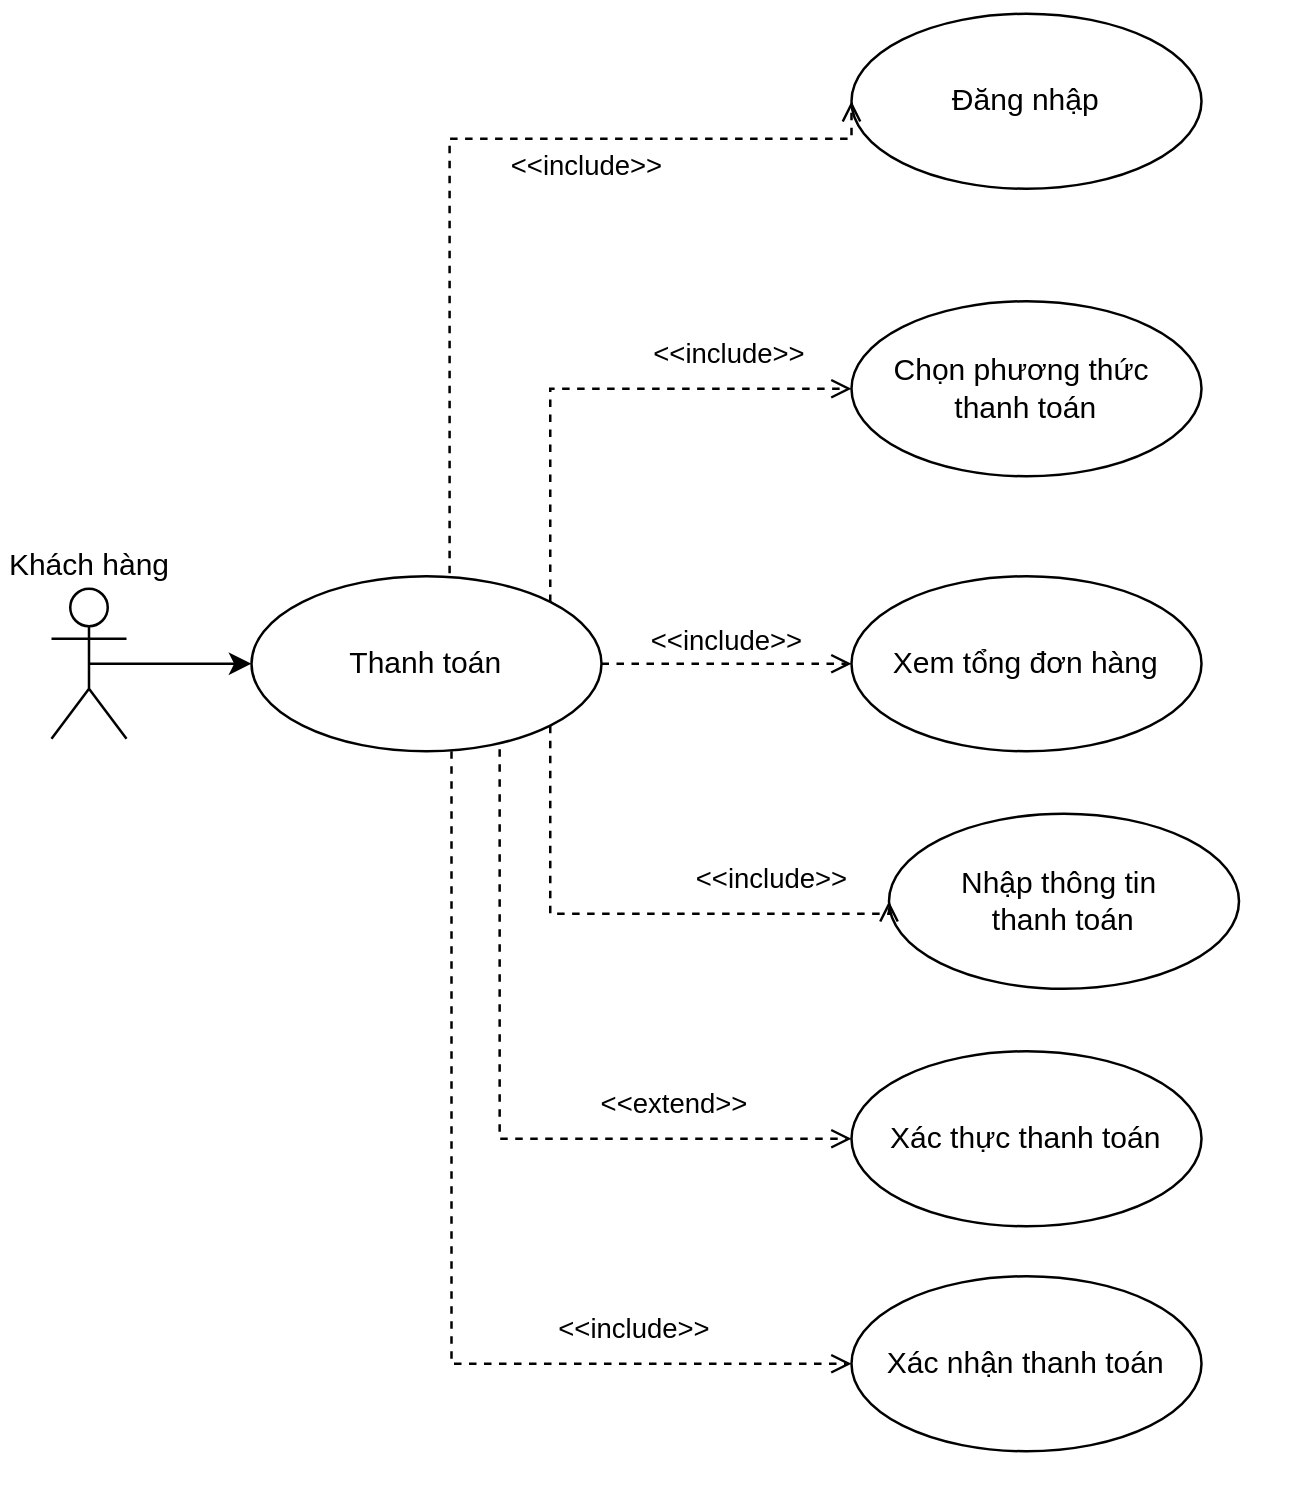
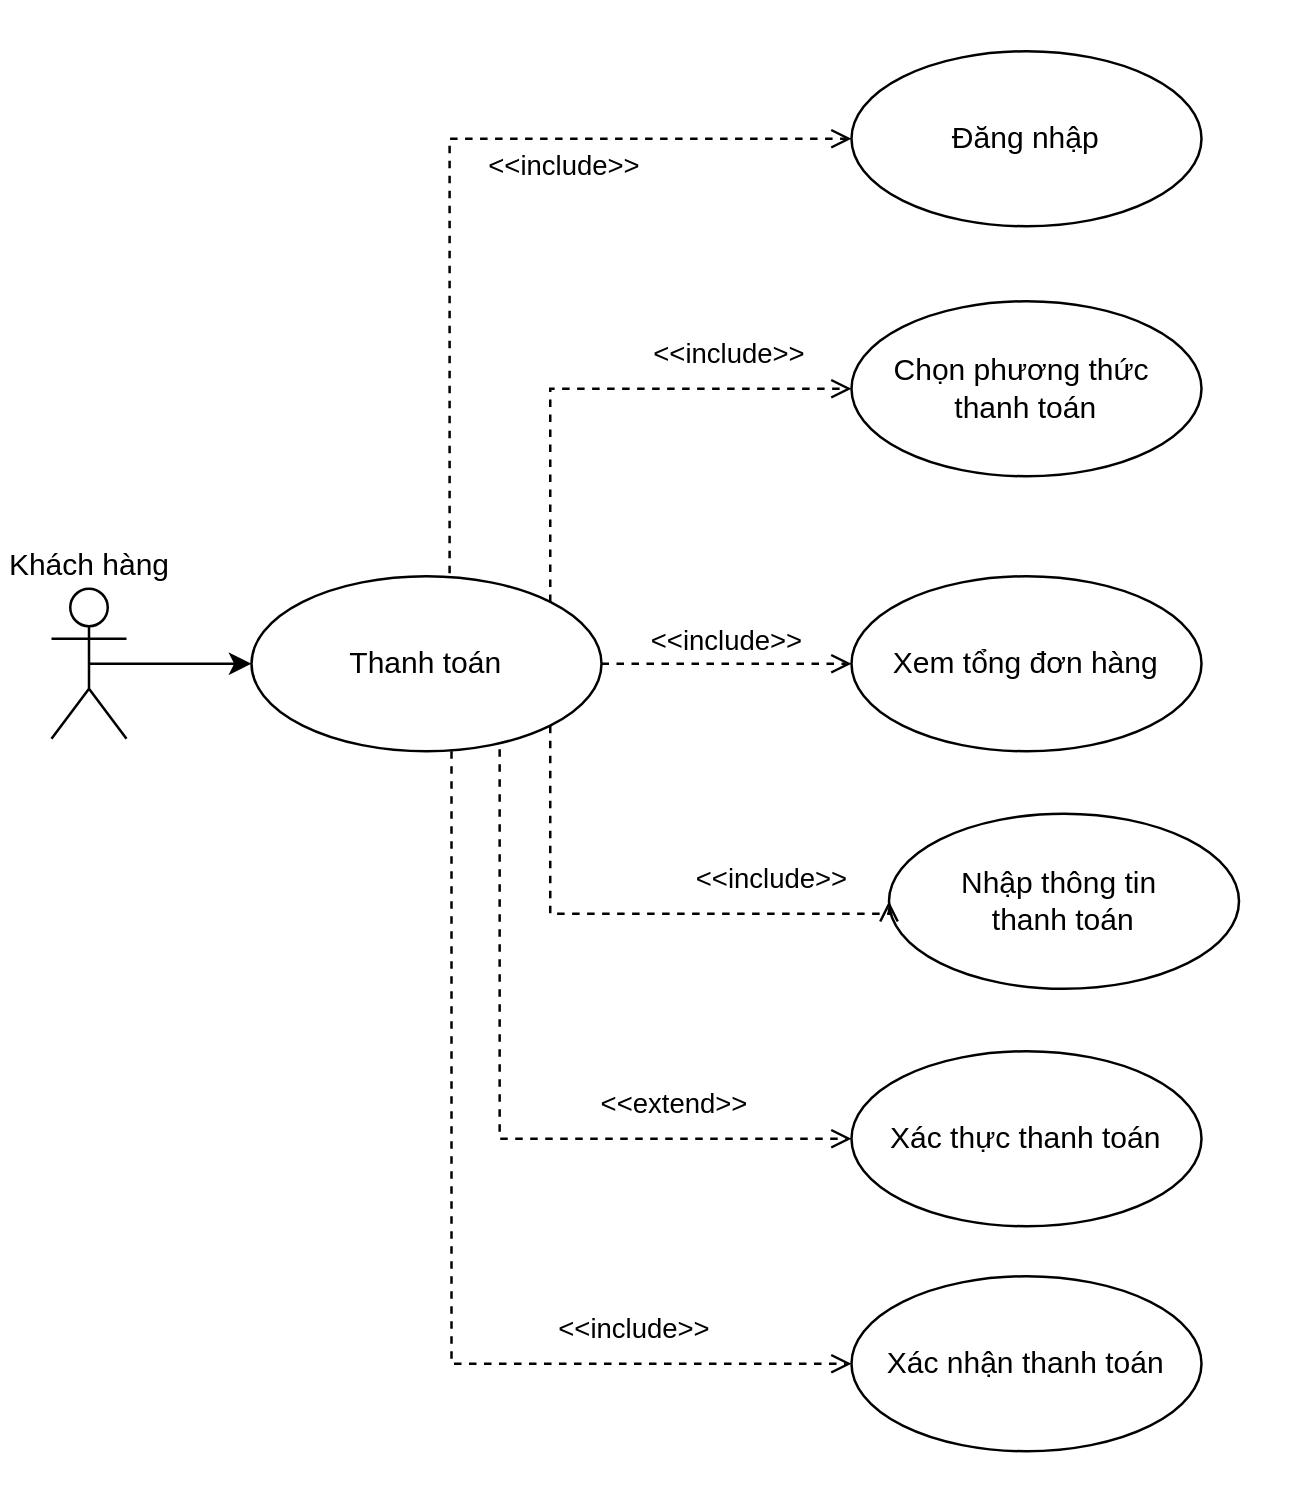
(1026, 101) -> (1026, 139)
